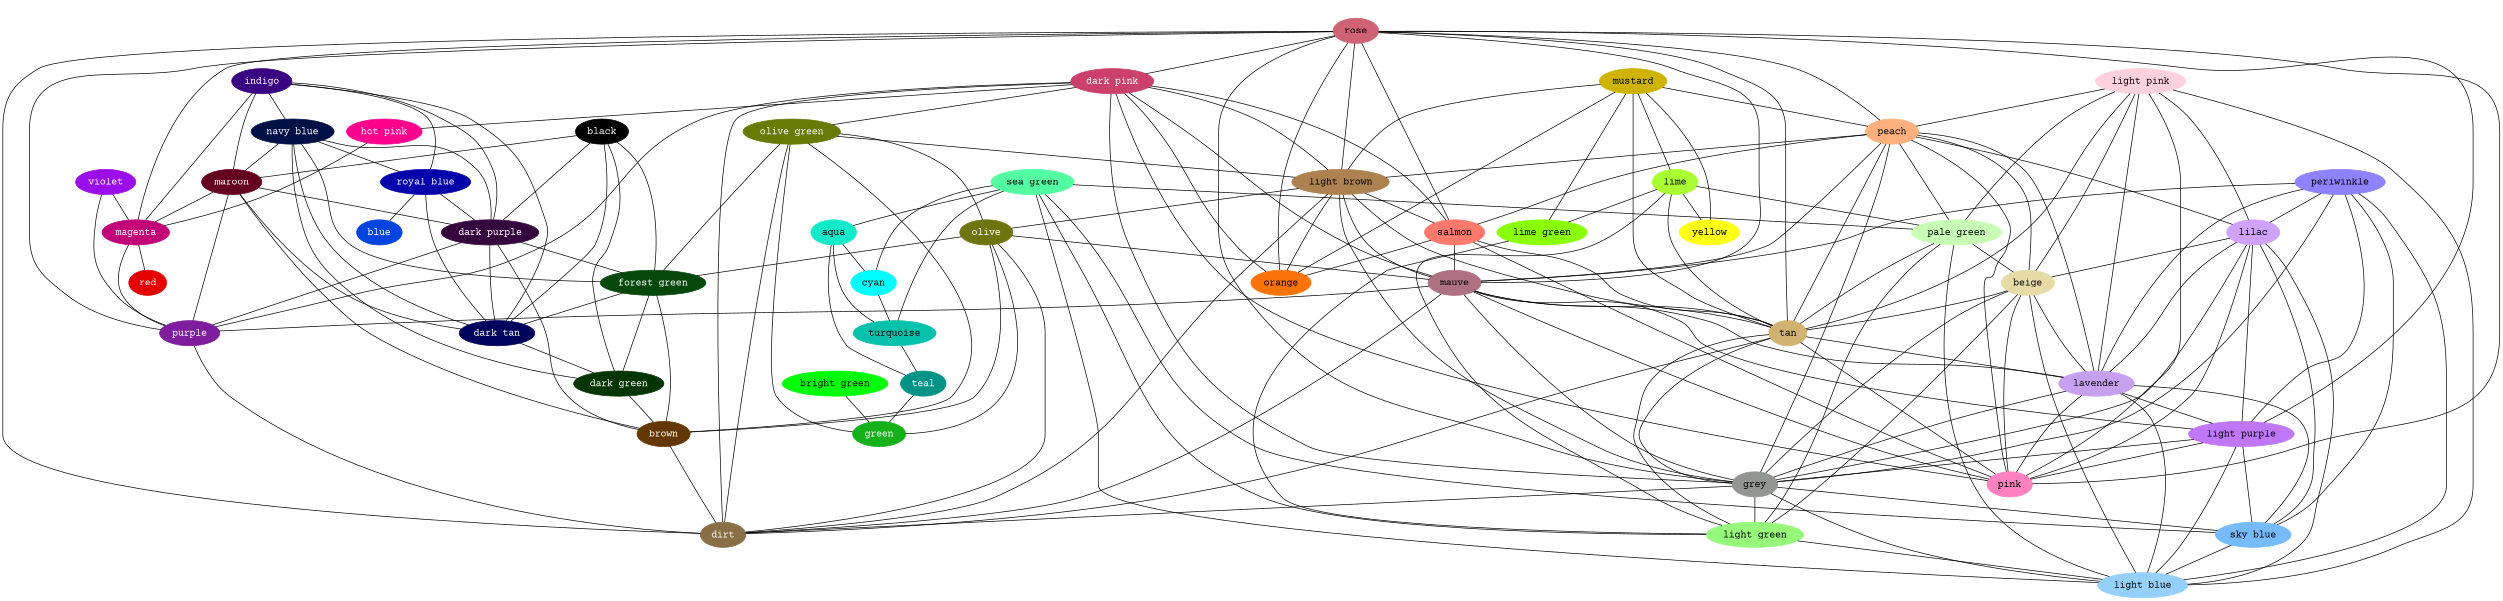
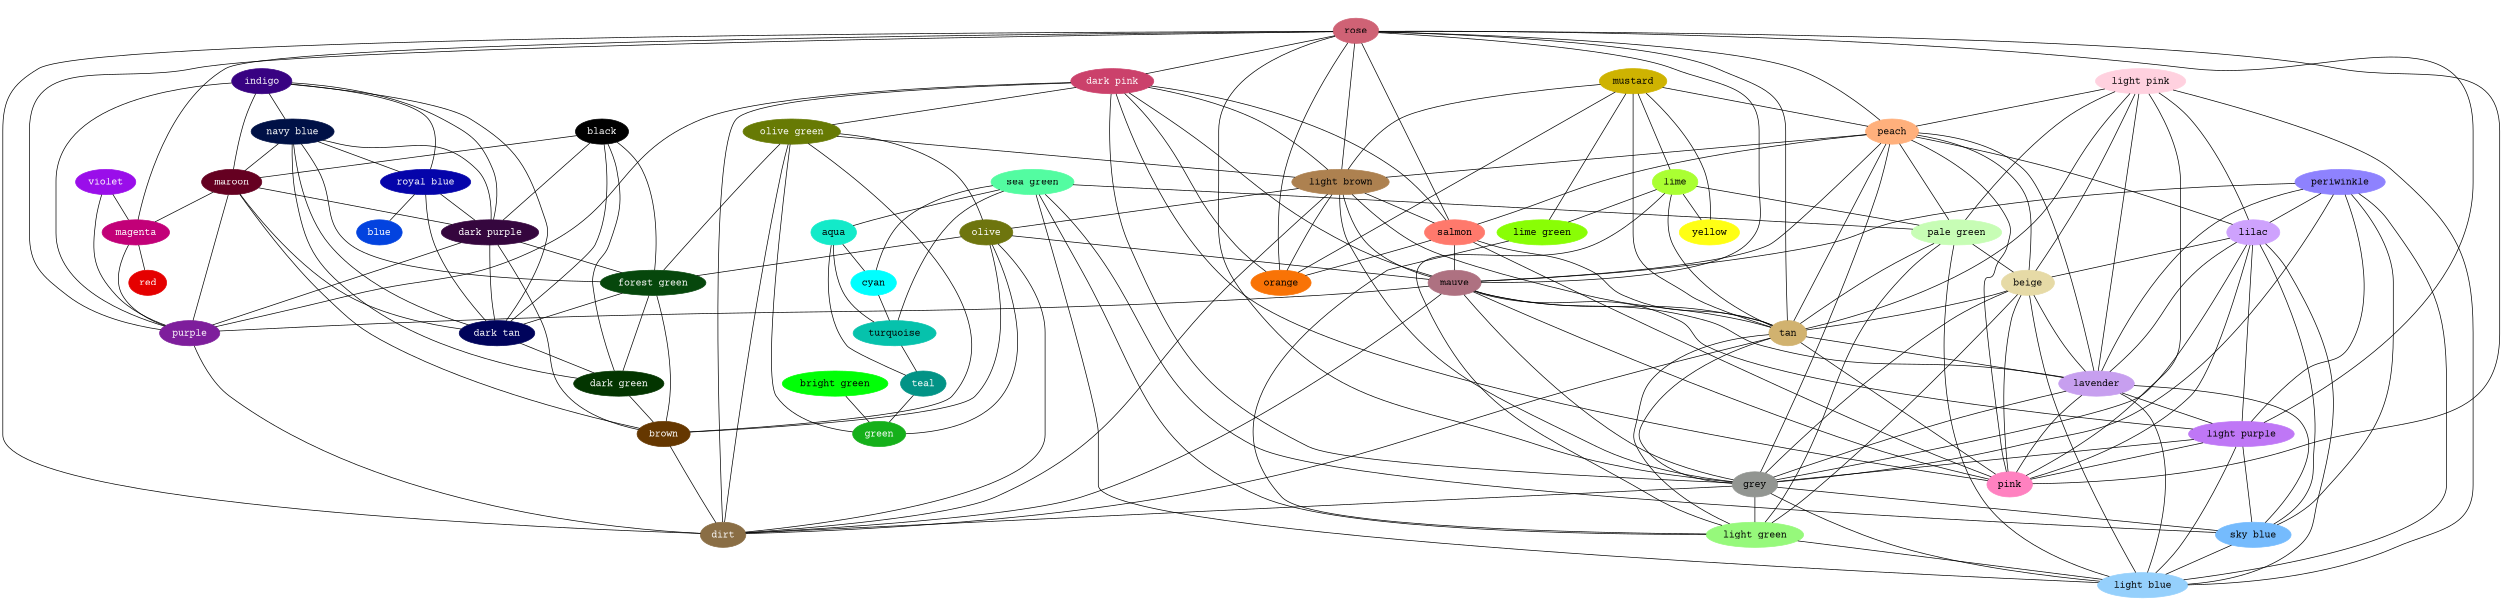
(384, 132) -> none
(199, 157) -> (58, 174)
